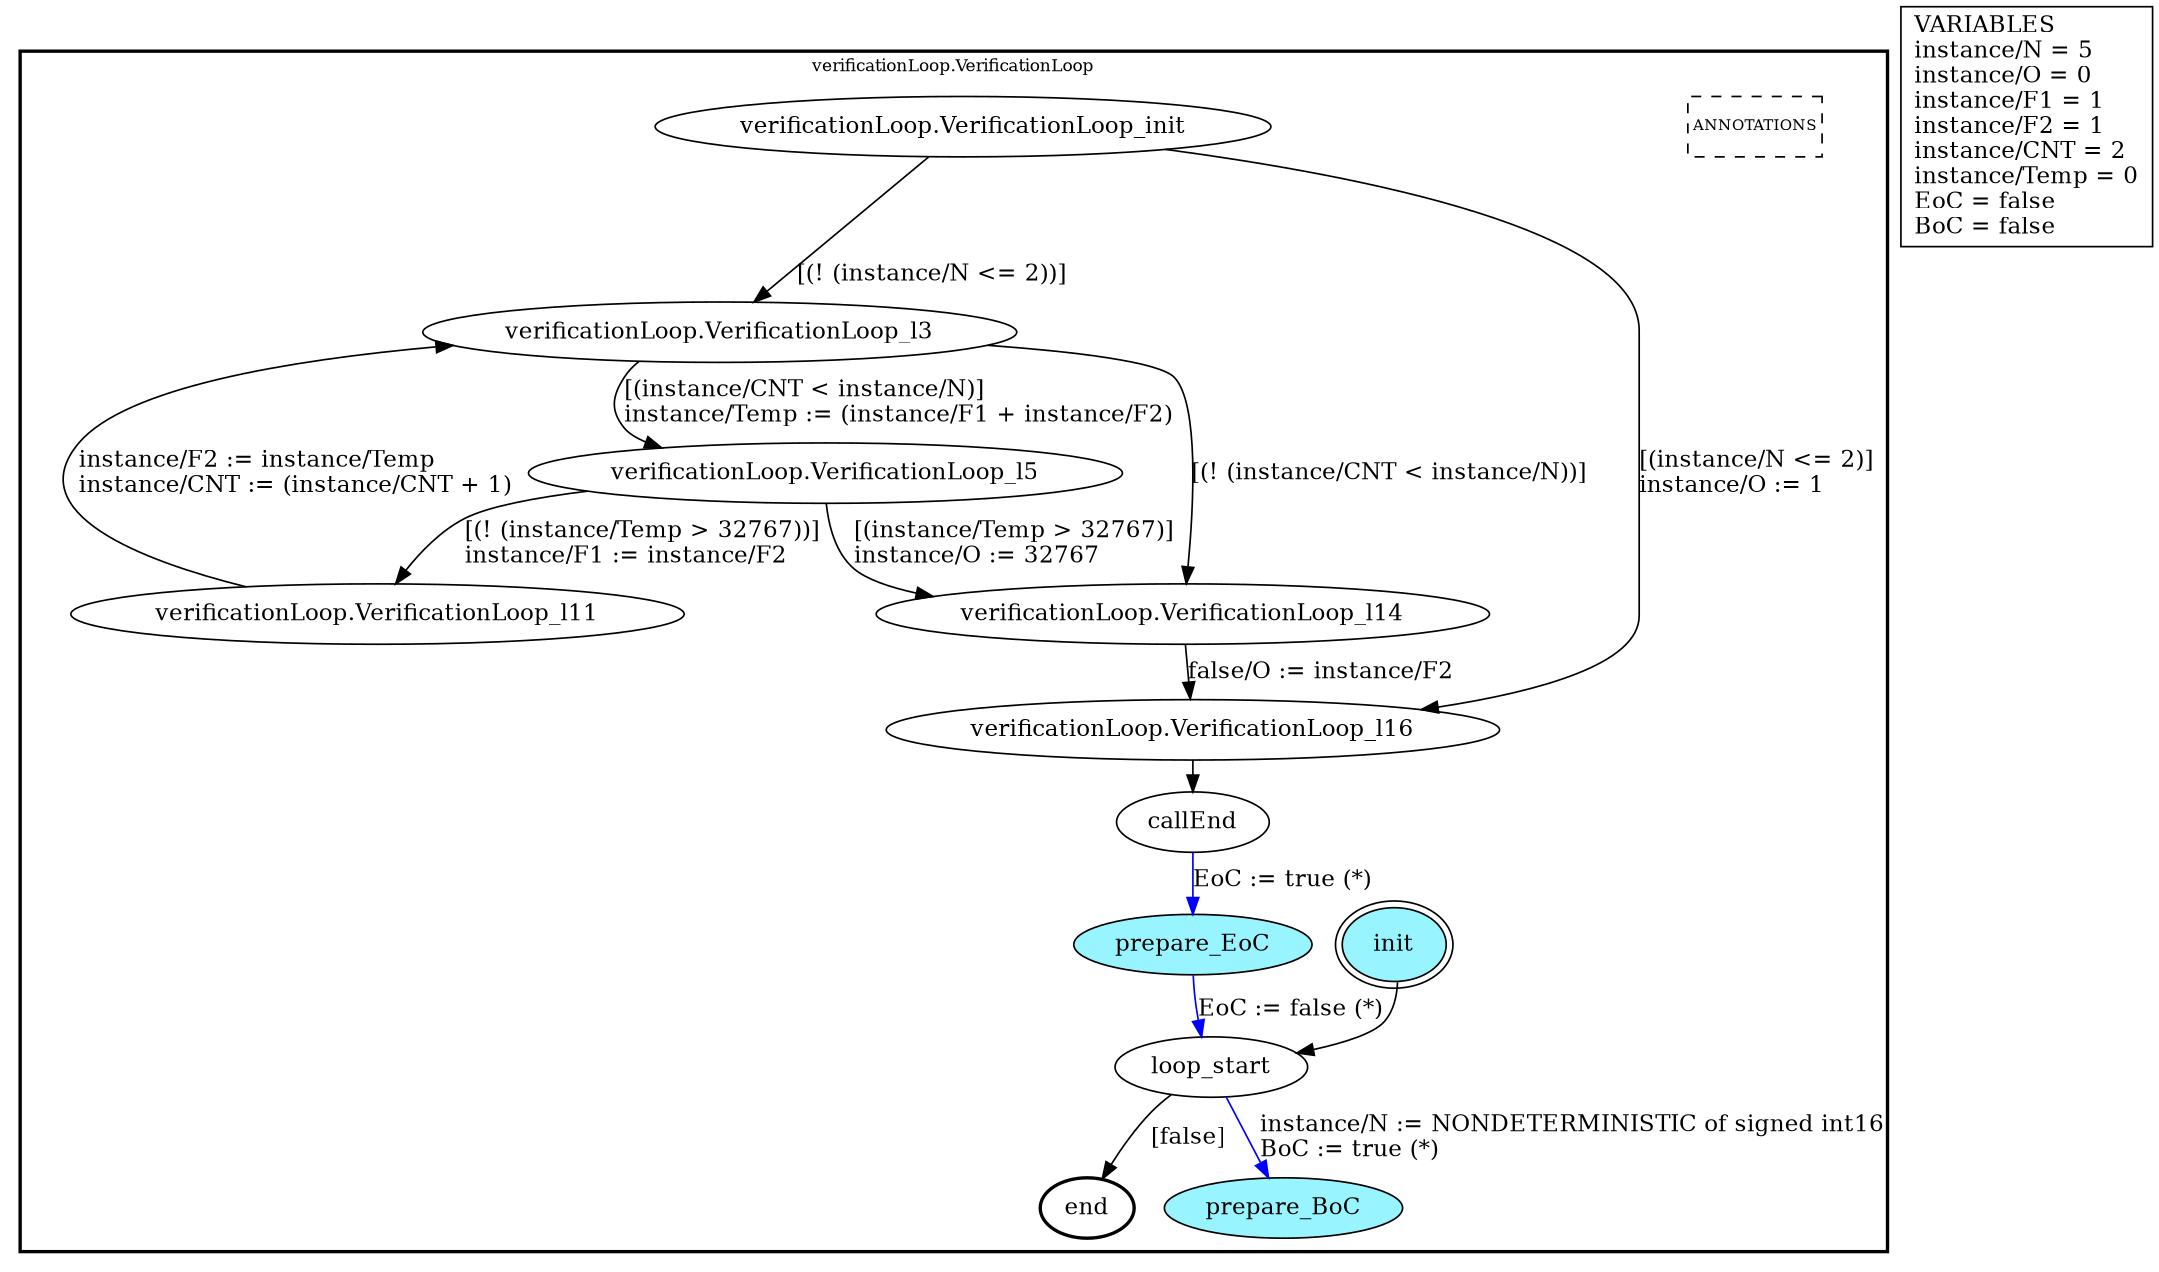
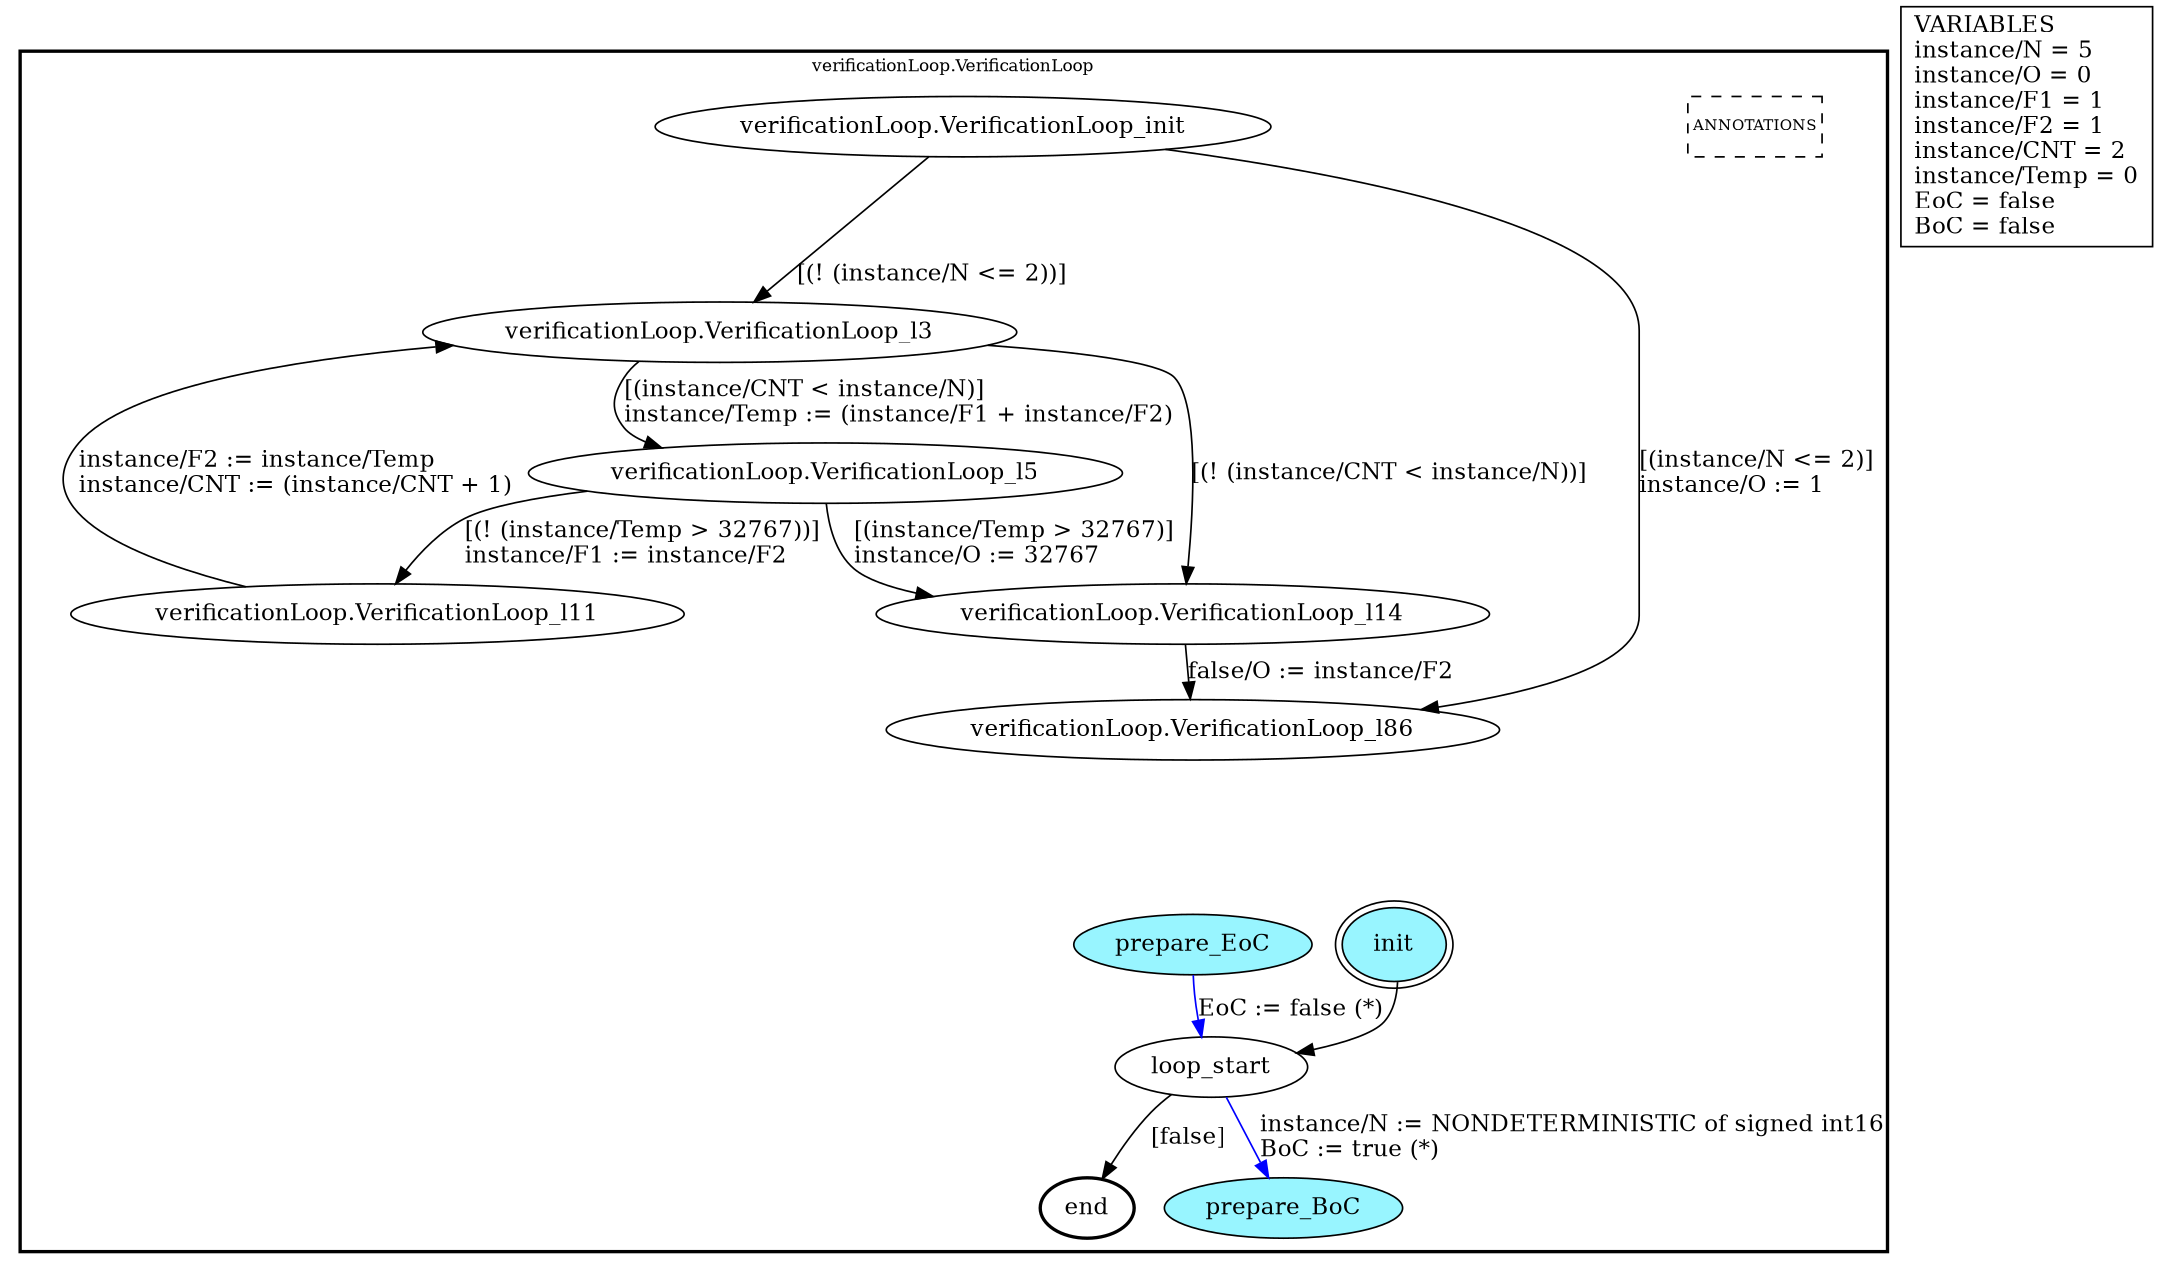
(1193, 730) -> (1193, 730)
(1193, 822) -> none
